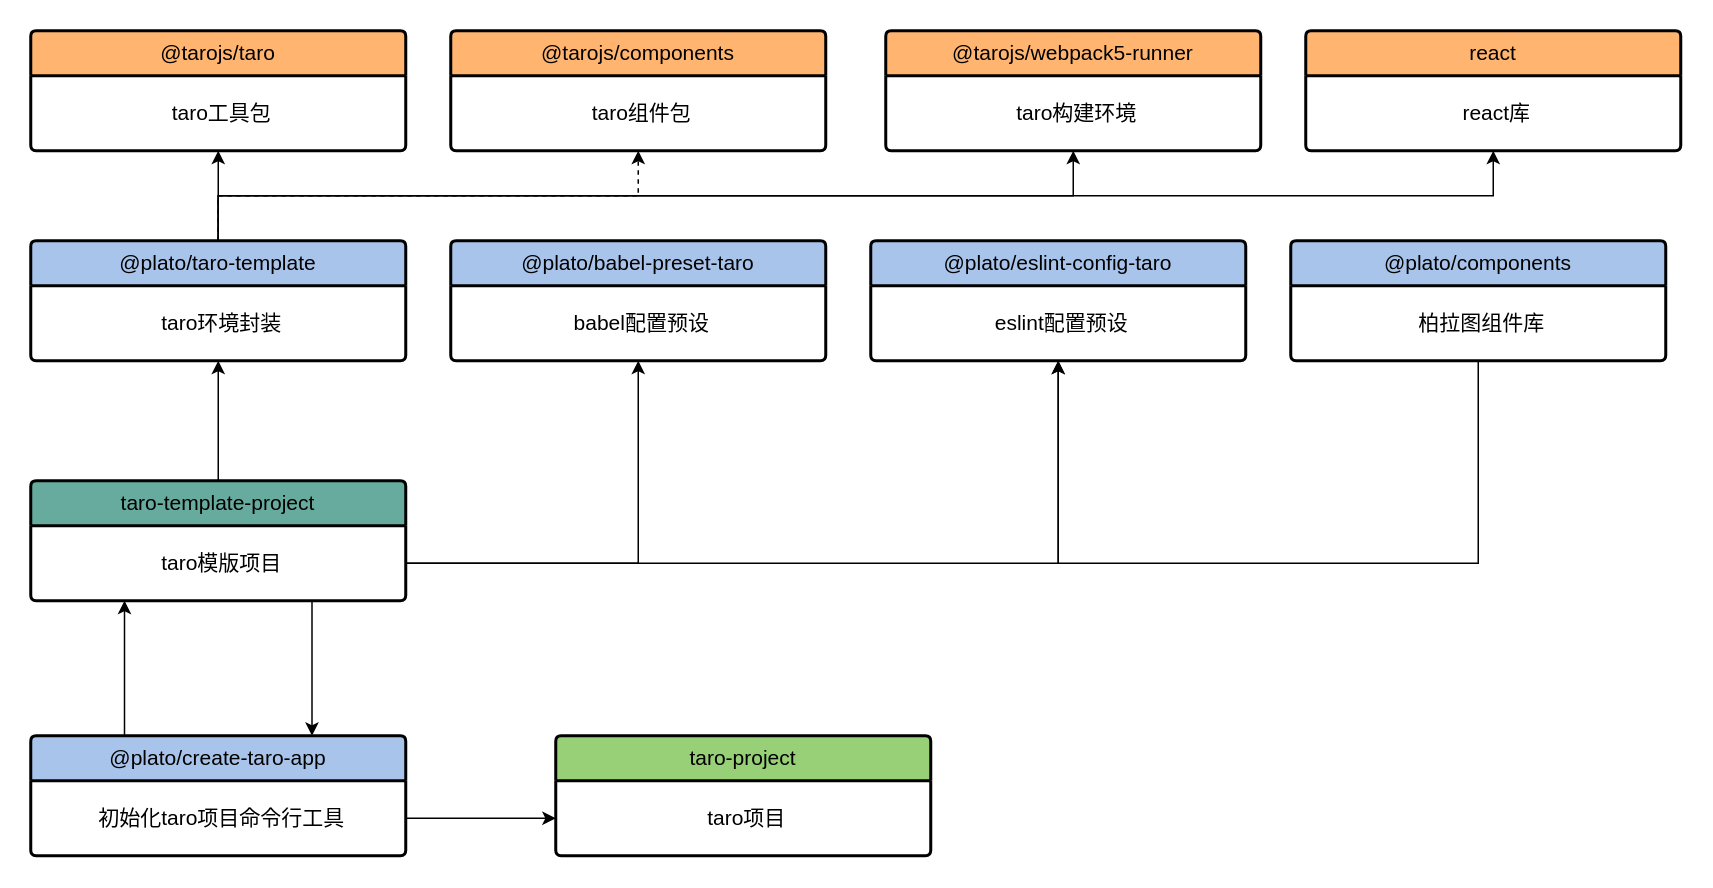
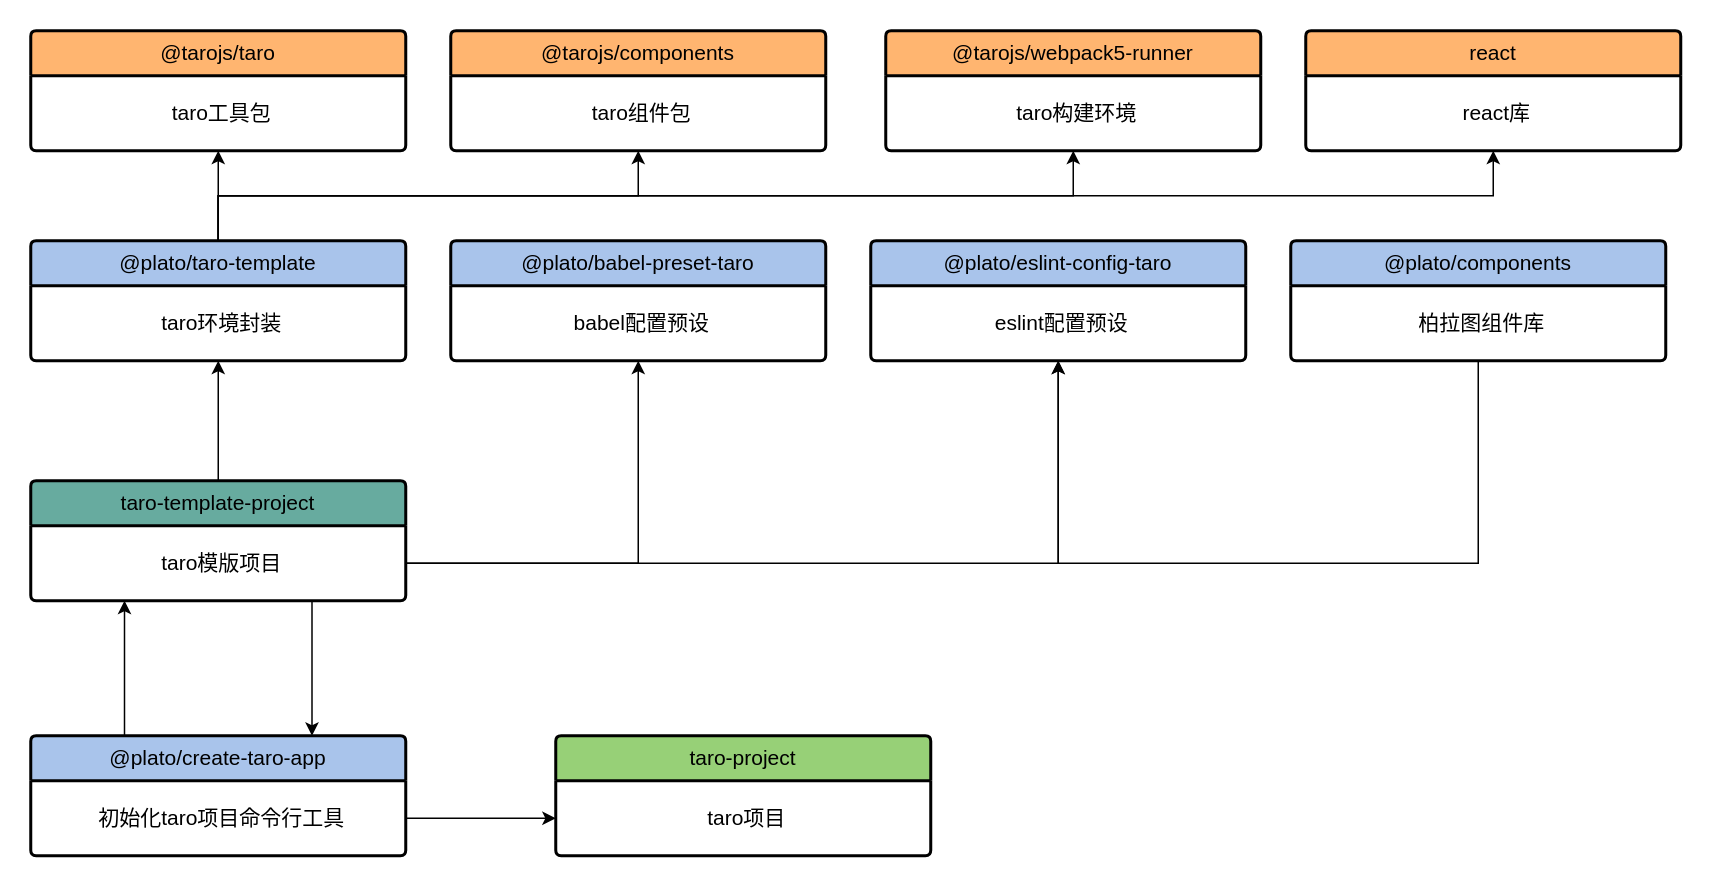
(638, 179) -> (638, 179)
